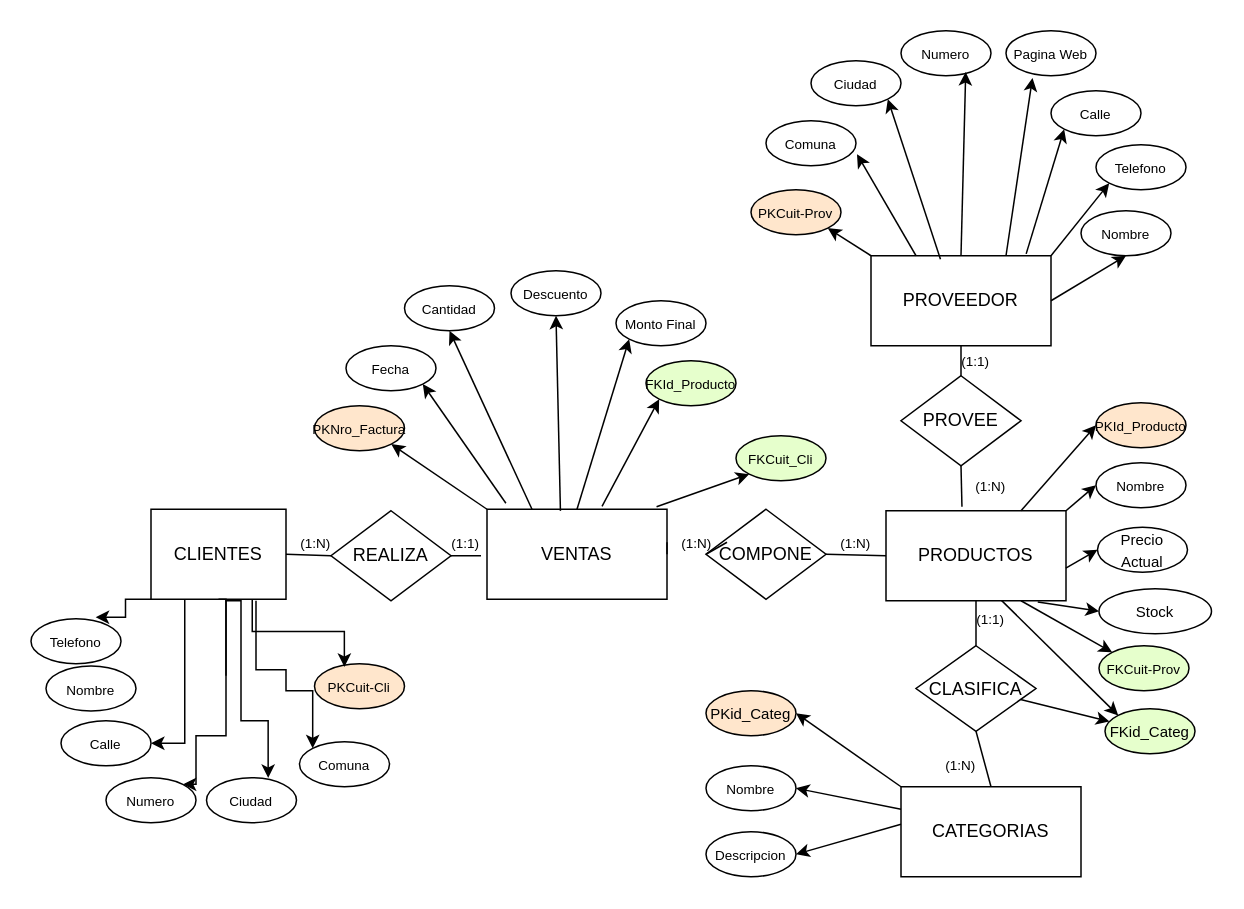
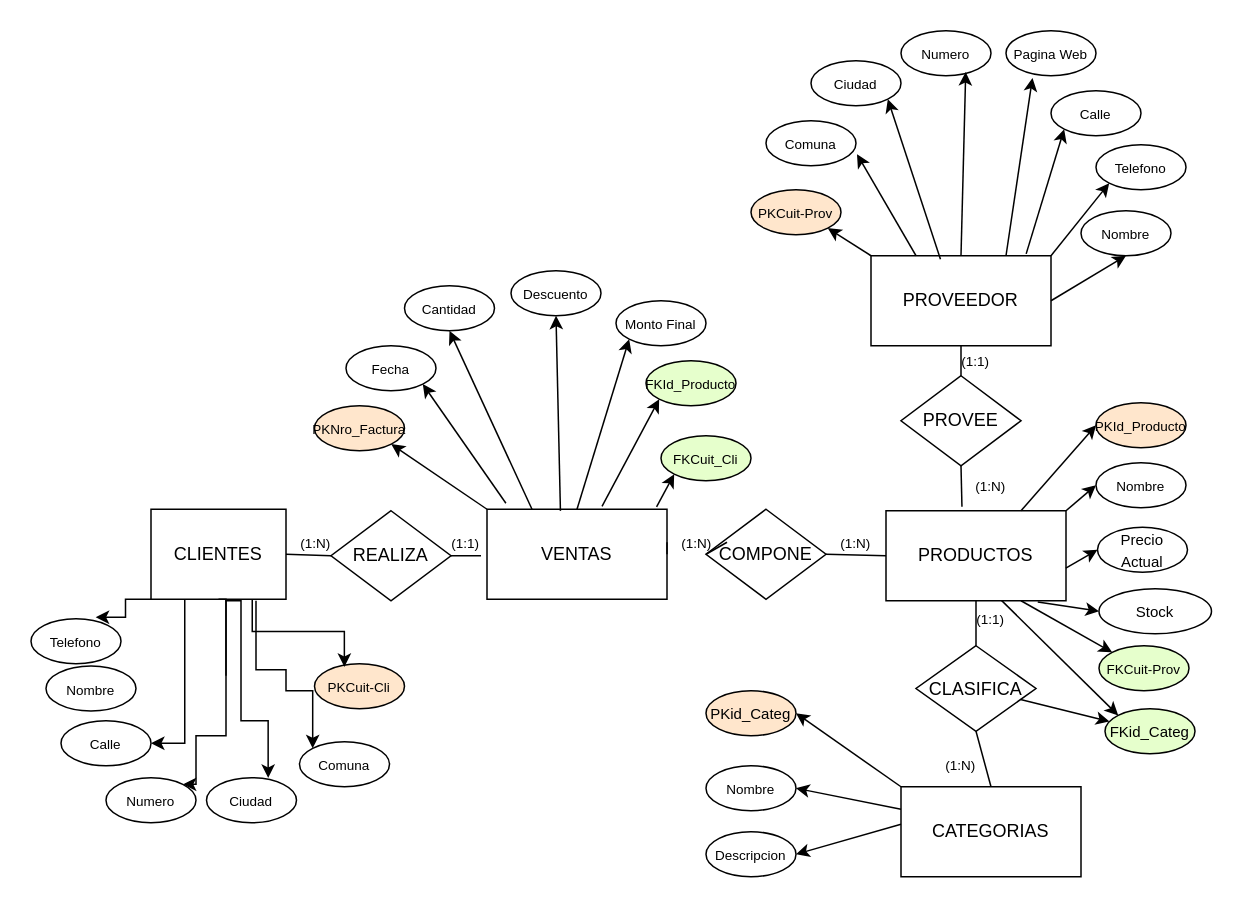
(781, 458) -> (706, 458)
